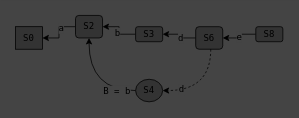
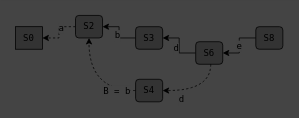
(149, 34) -> (149, 38)
(269, 34) -> (269, 38)
(57, 38) -> (57, 38)
(209, 38) -> (209, 53)
(94, 68) -> (94, 68)
(149, 90) -> (149, 90)
